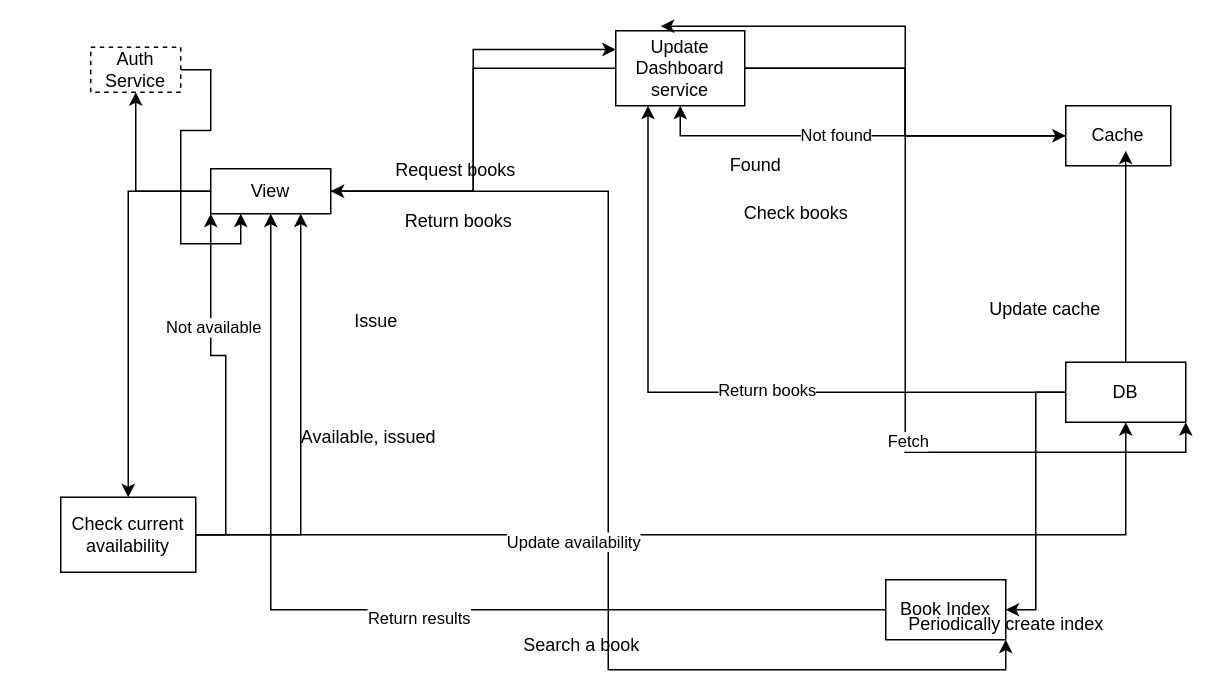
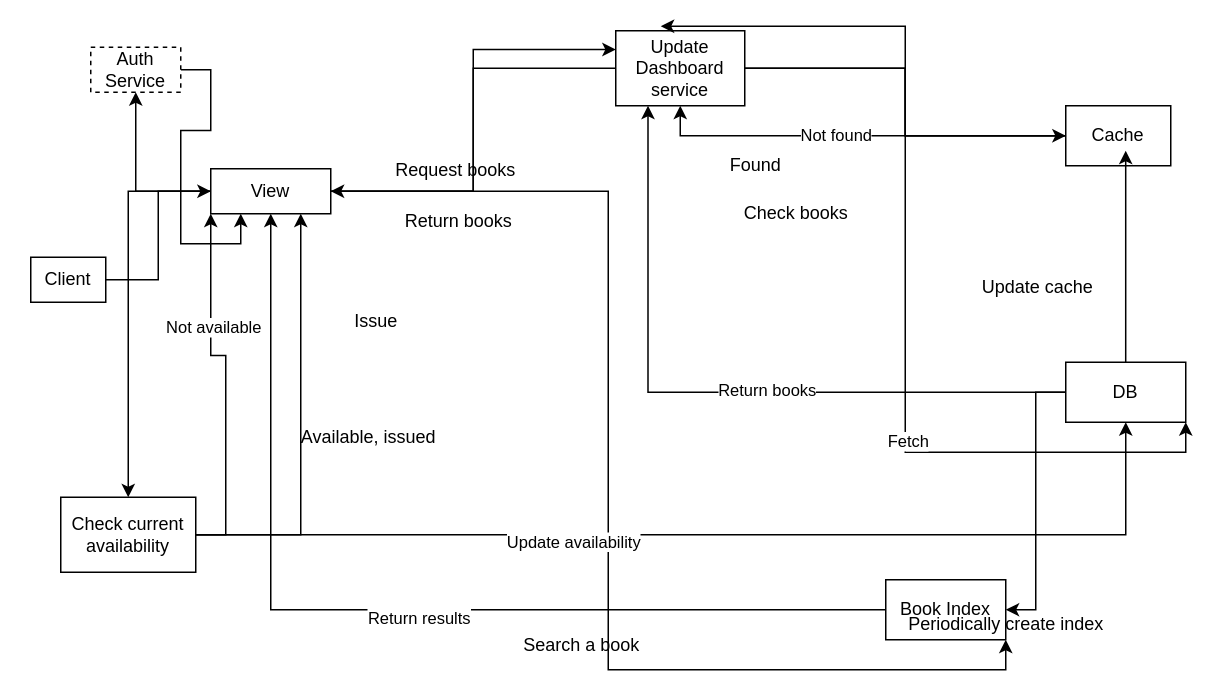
none -> (158, 263)
none -> (68, 280)
(1045, 310) -> (1037, 287)
